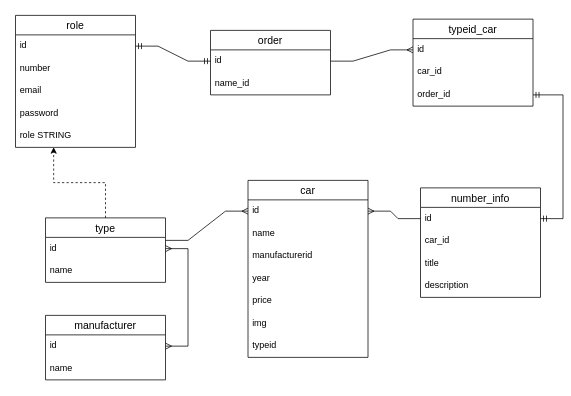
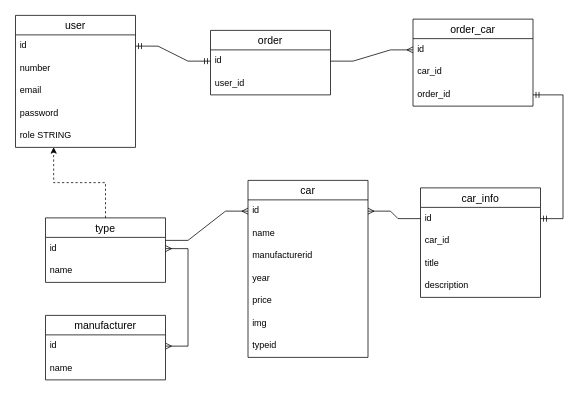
(75, 26) -> (75, 26)
(473, 30) -> (473, 30)
(231, 83) -> (231, 83)
(480, 198) -> (480, 198)
